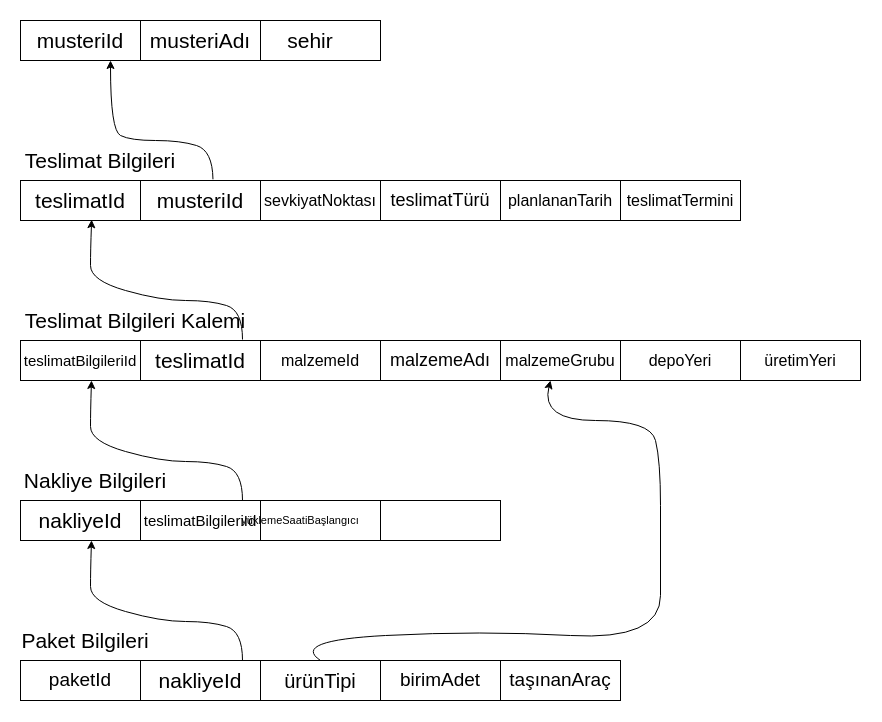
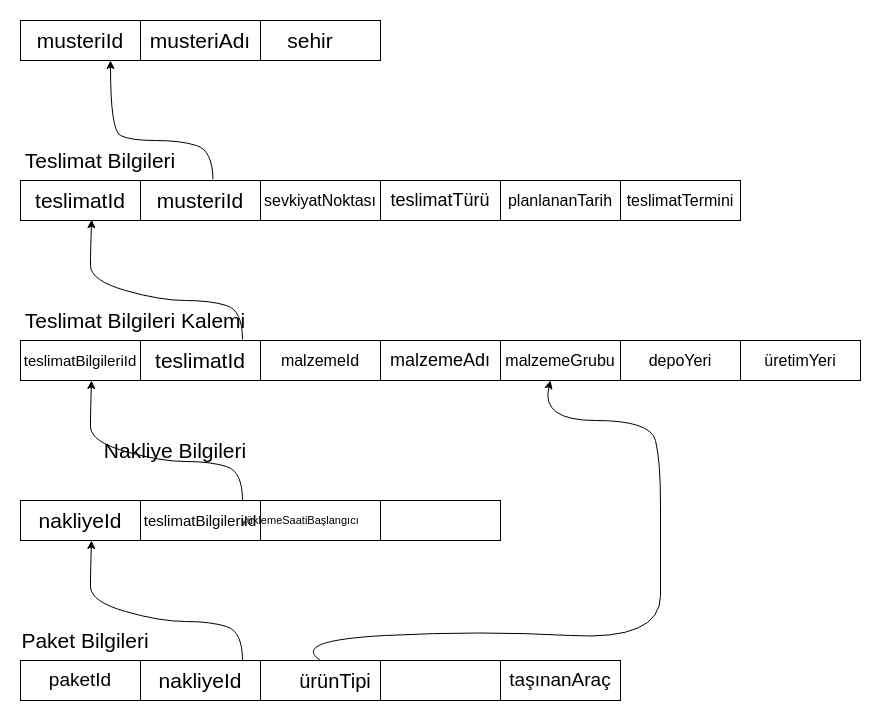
(96, 481) -> (176, 451)
(321, 681) -> (336, 681)
(441, 681) -> none
